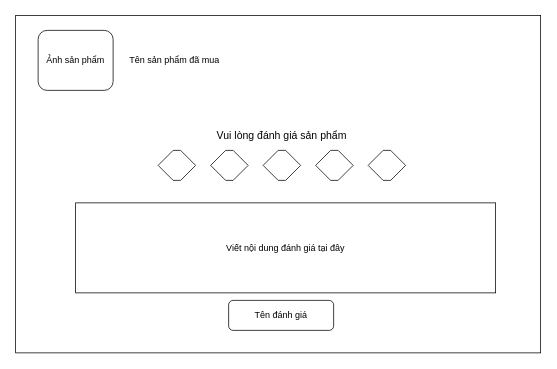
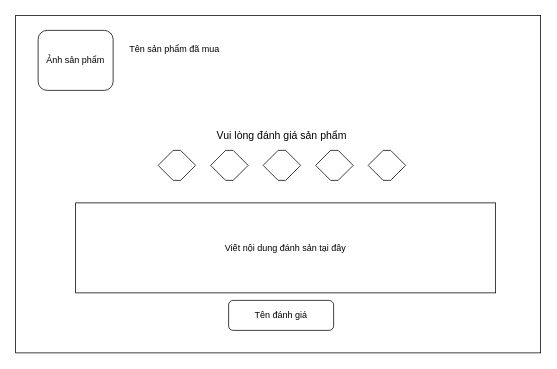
(177, 60) -> (177, 49)
(285, 248) -> (285, 248)
